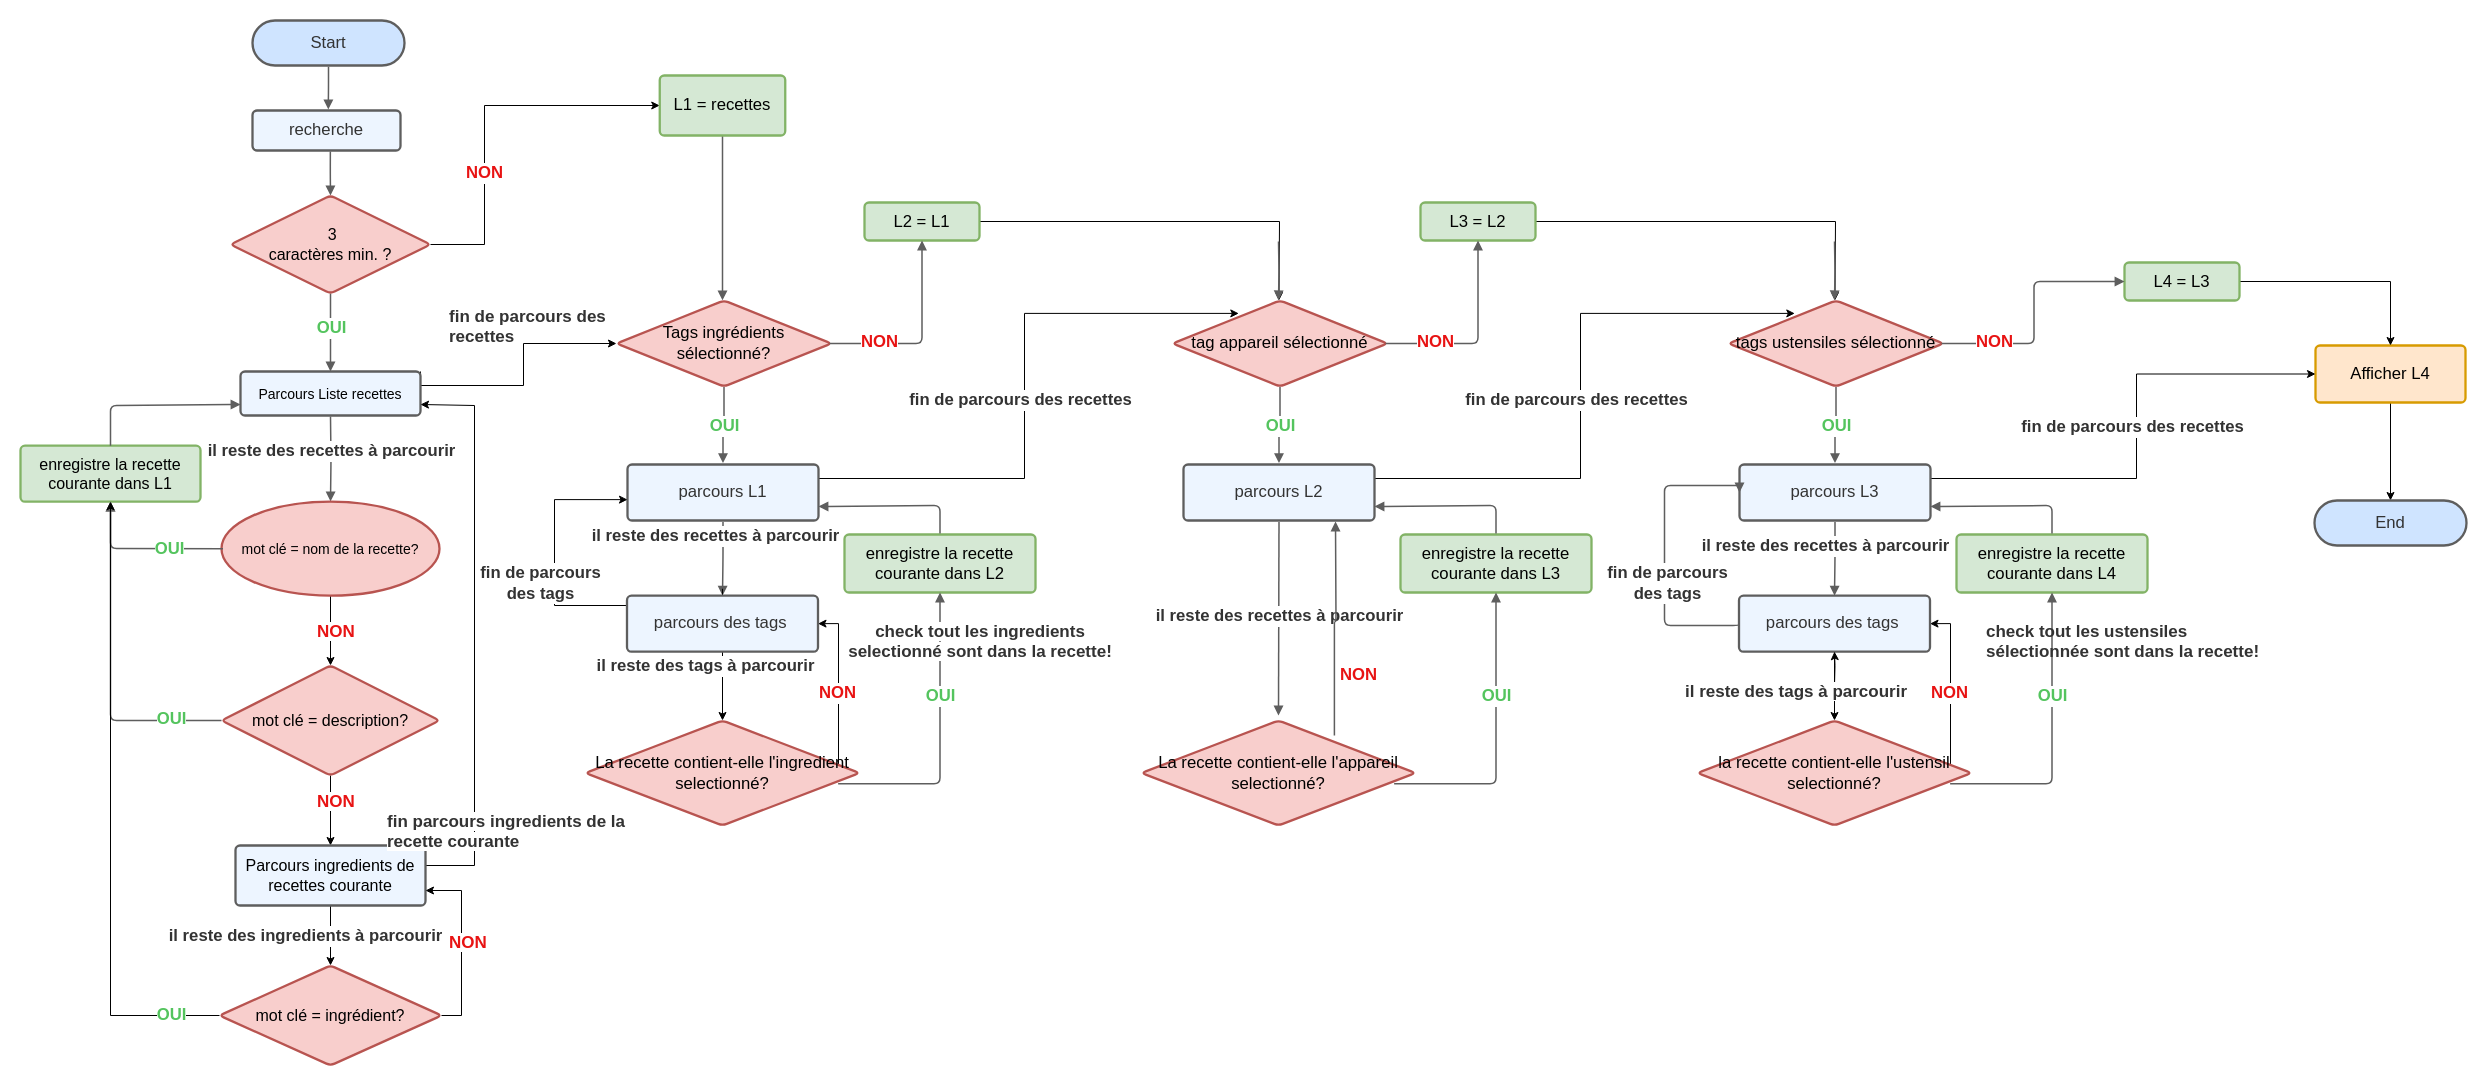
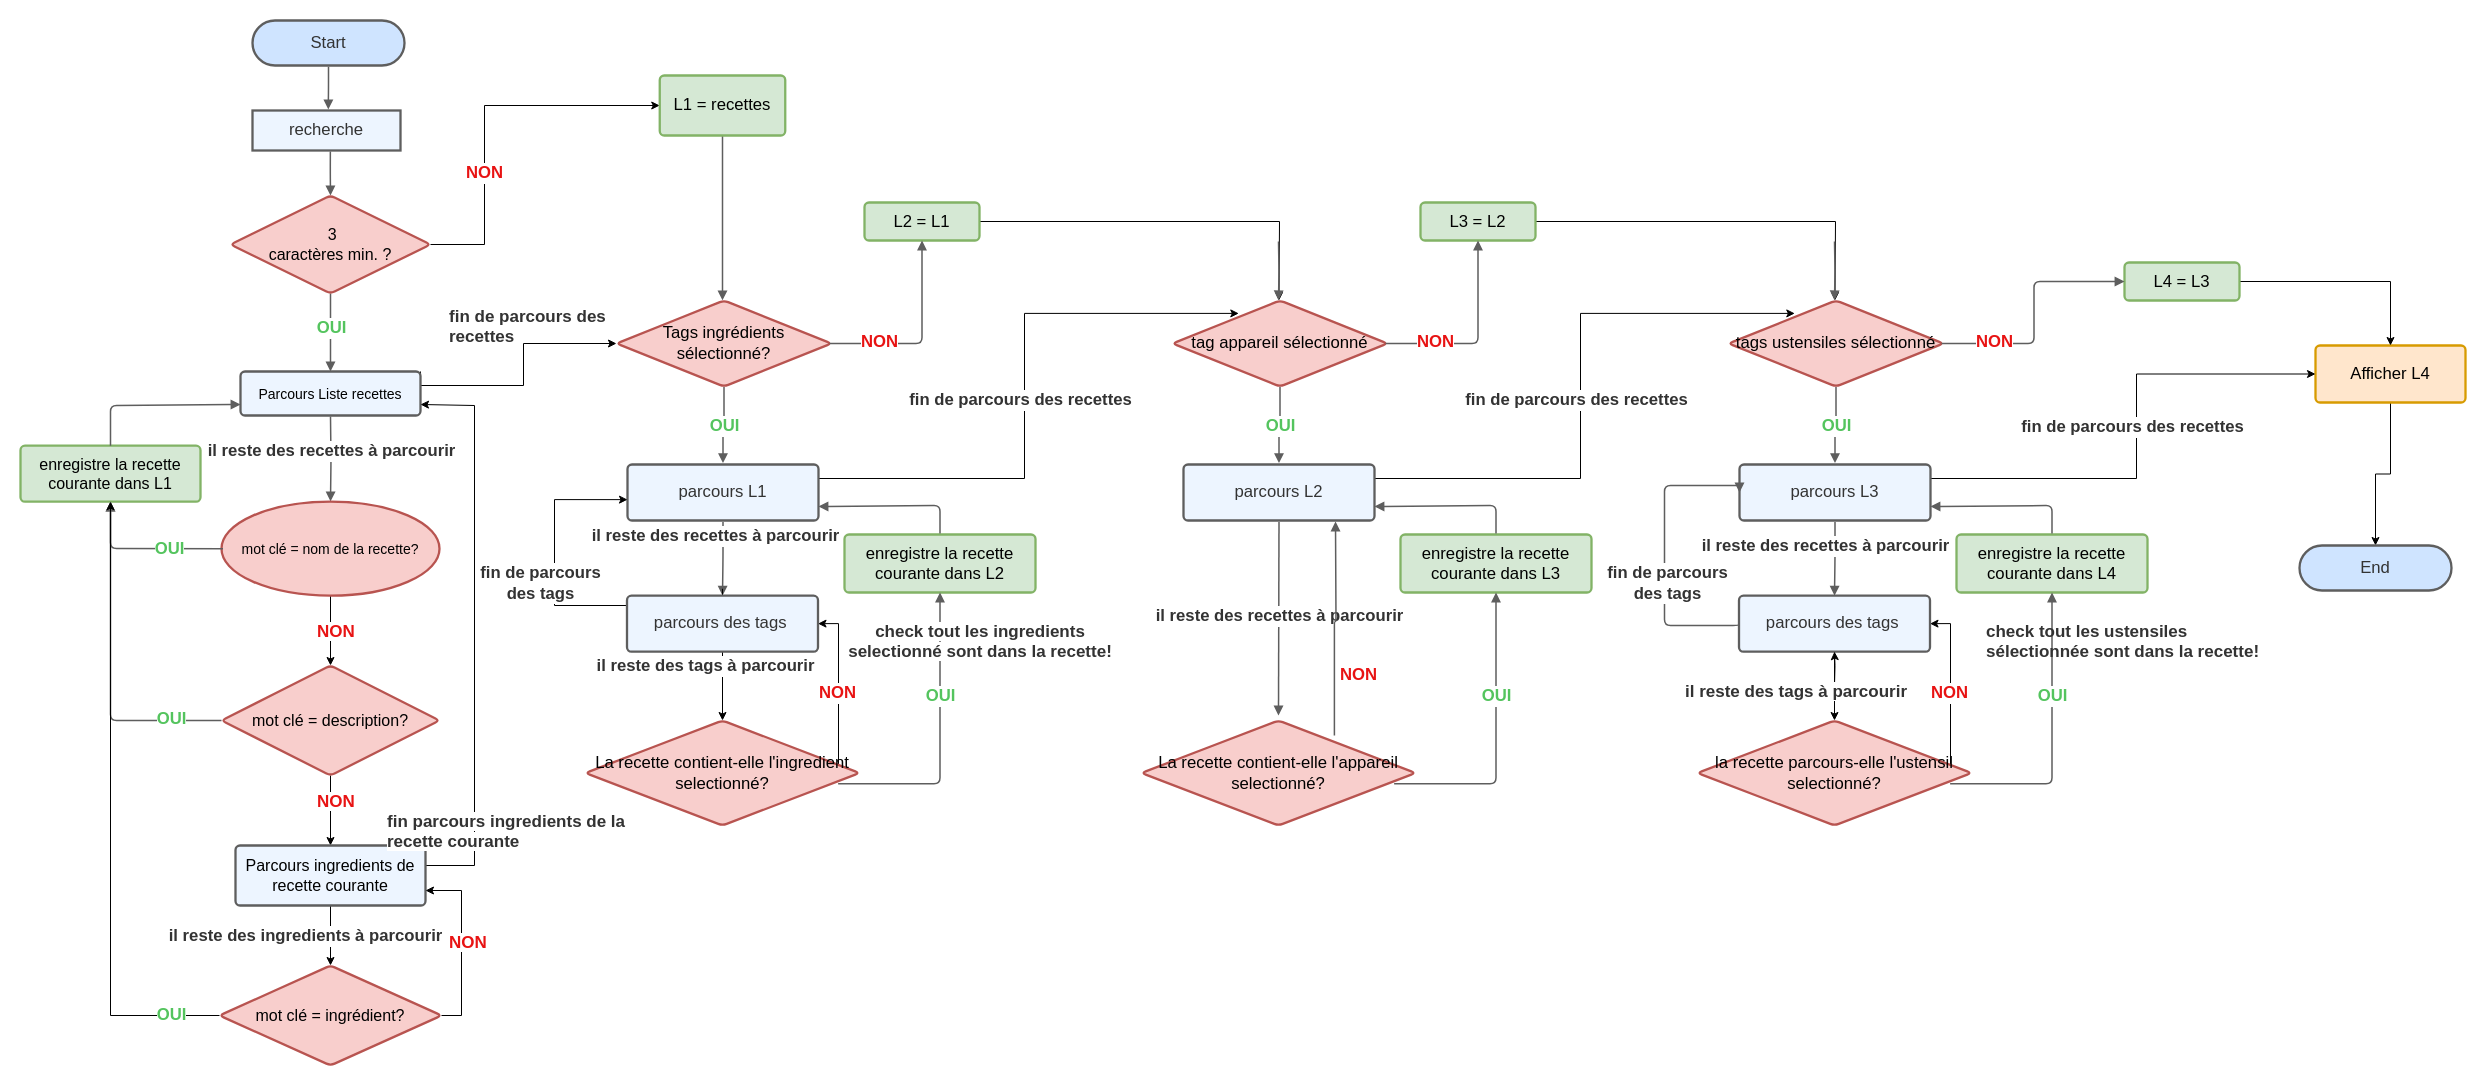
(327, 131) -> (327, 131)
(2391, 523) -> (2376, 568)
(1835, 774) -> (1835, 774)
(331, 876) -> (331, 876)
